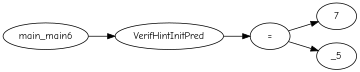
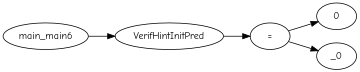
(337, 16) -> (337, 16)
(337, 56) -> (337, 56)
